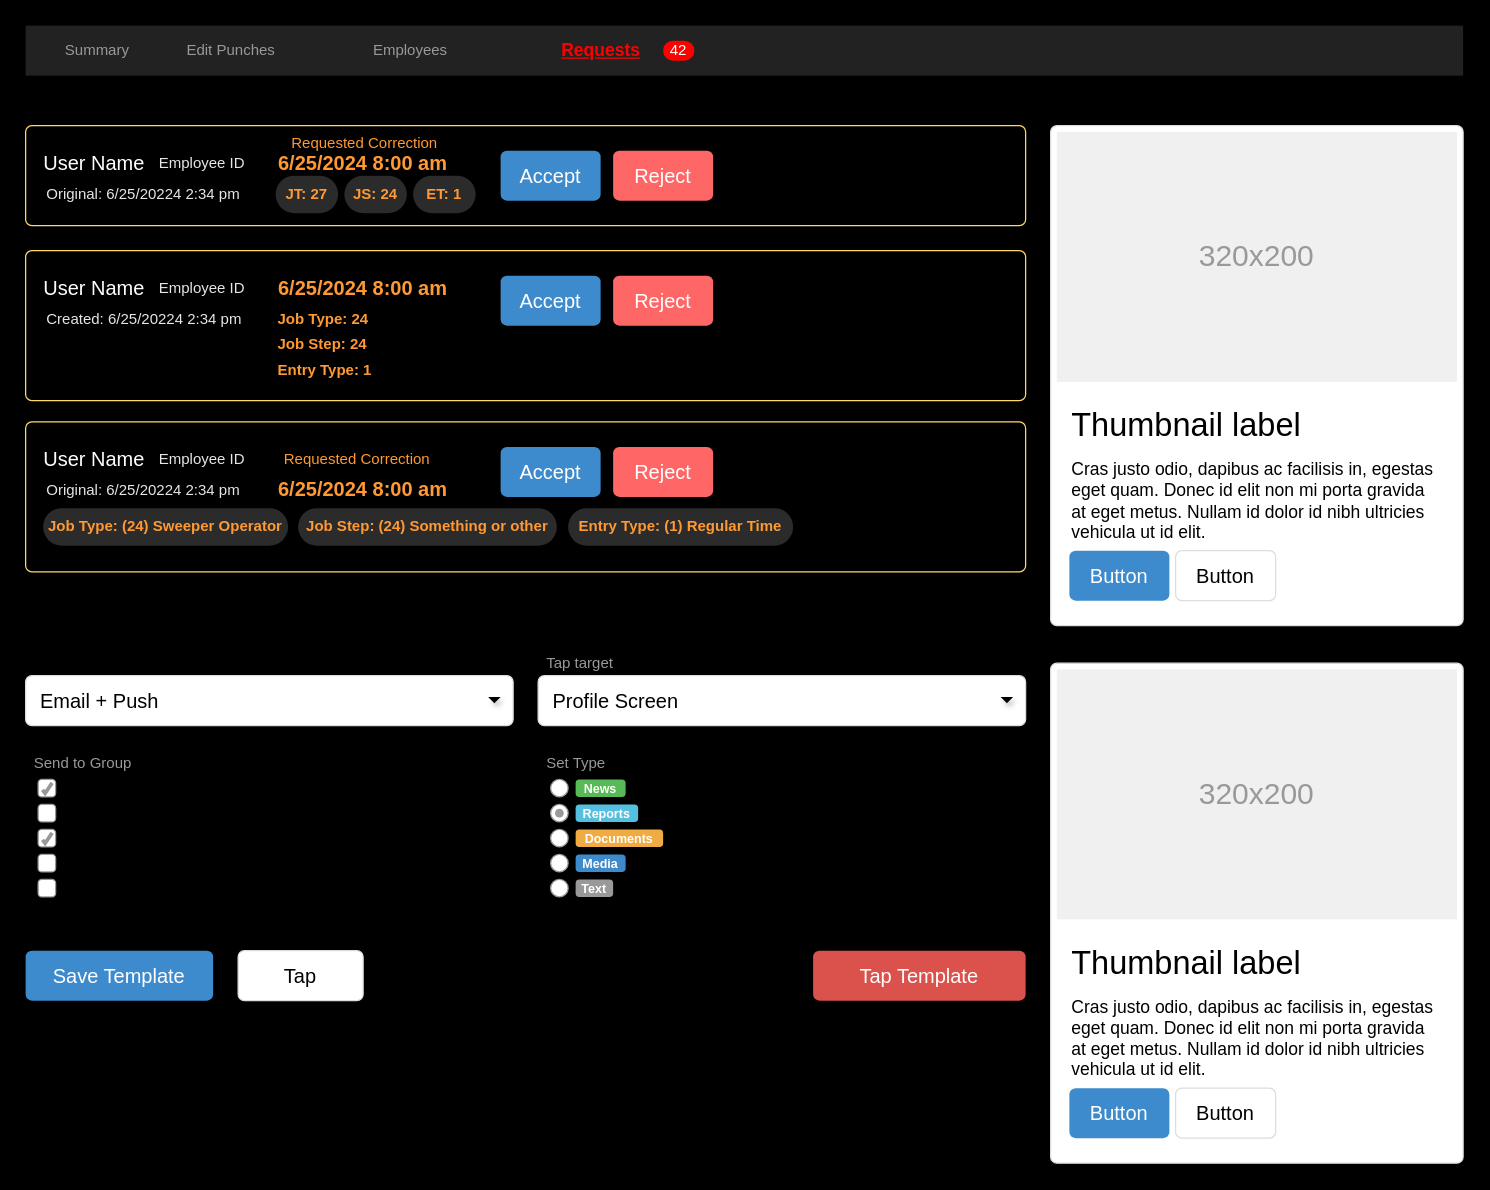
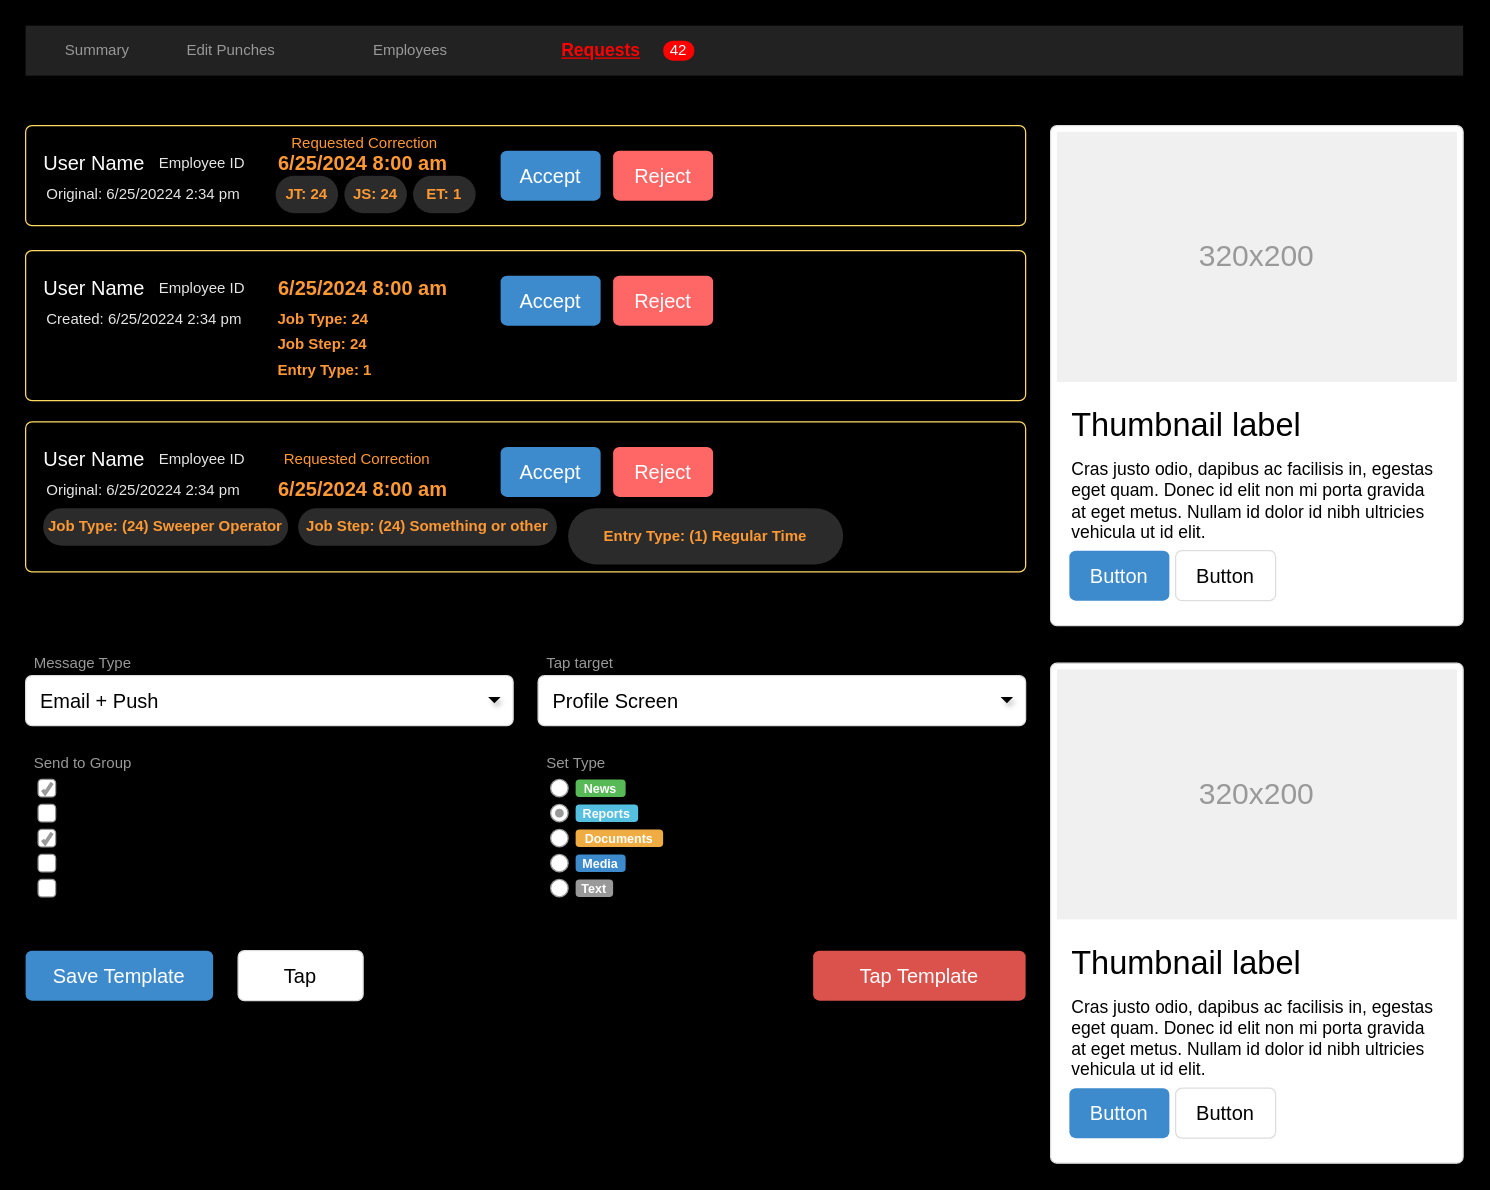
(307, 194) -> (307, 194)
(681, 527) -> (706, 536)
none -> (151, 663)
